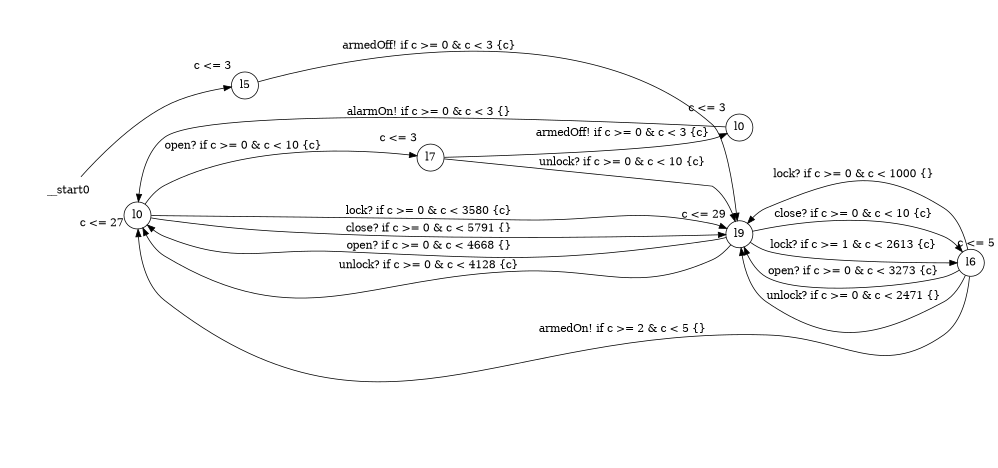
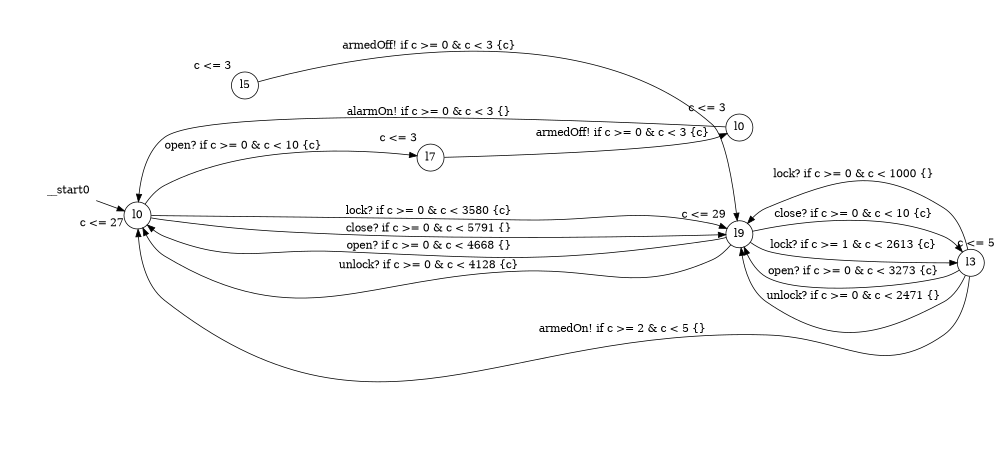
(144, 119) -> (107, 204)
(596, 174) -> none
(971, 263) -> (971, 263)
